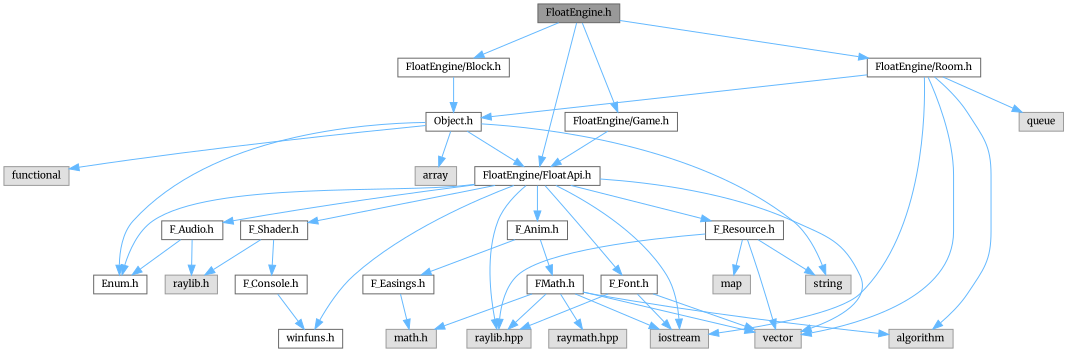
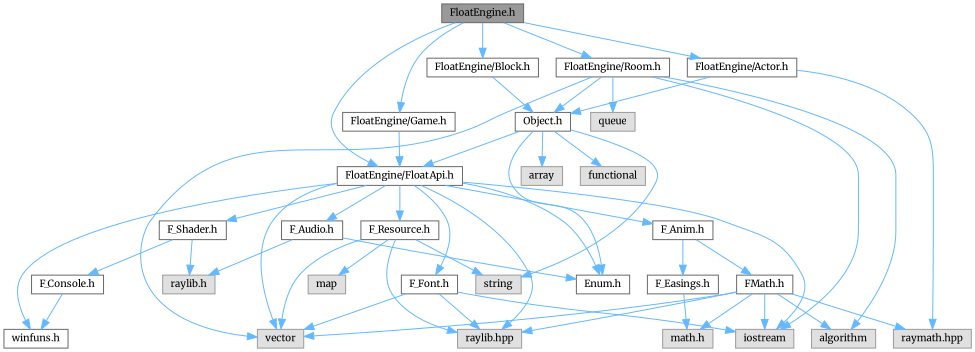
none -> (742, 68)
